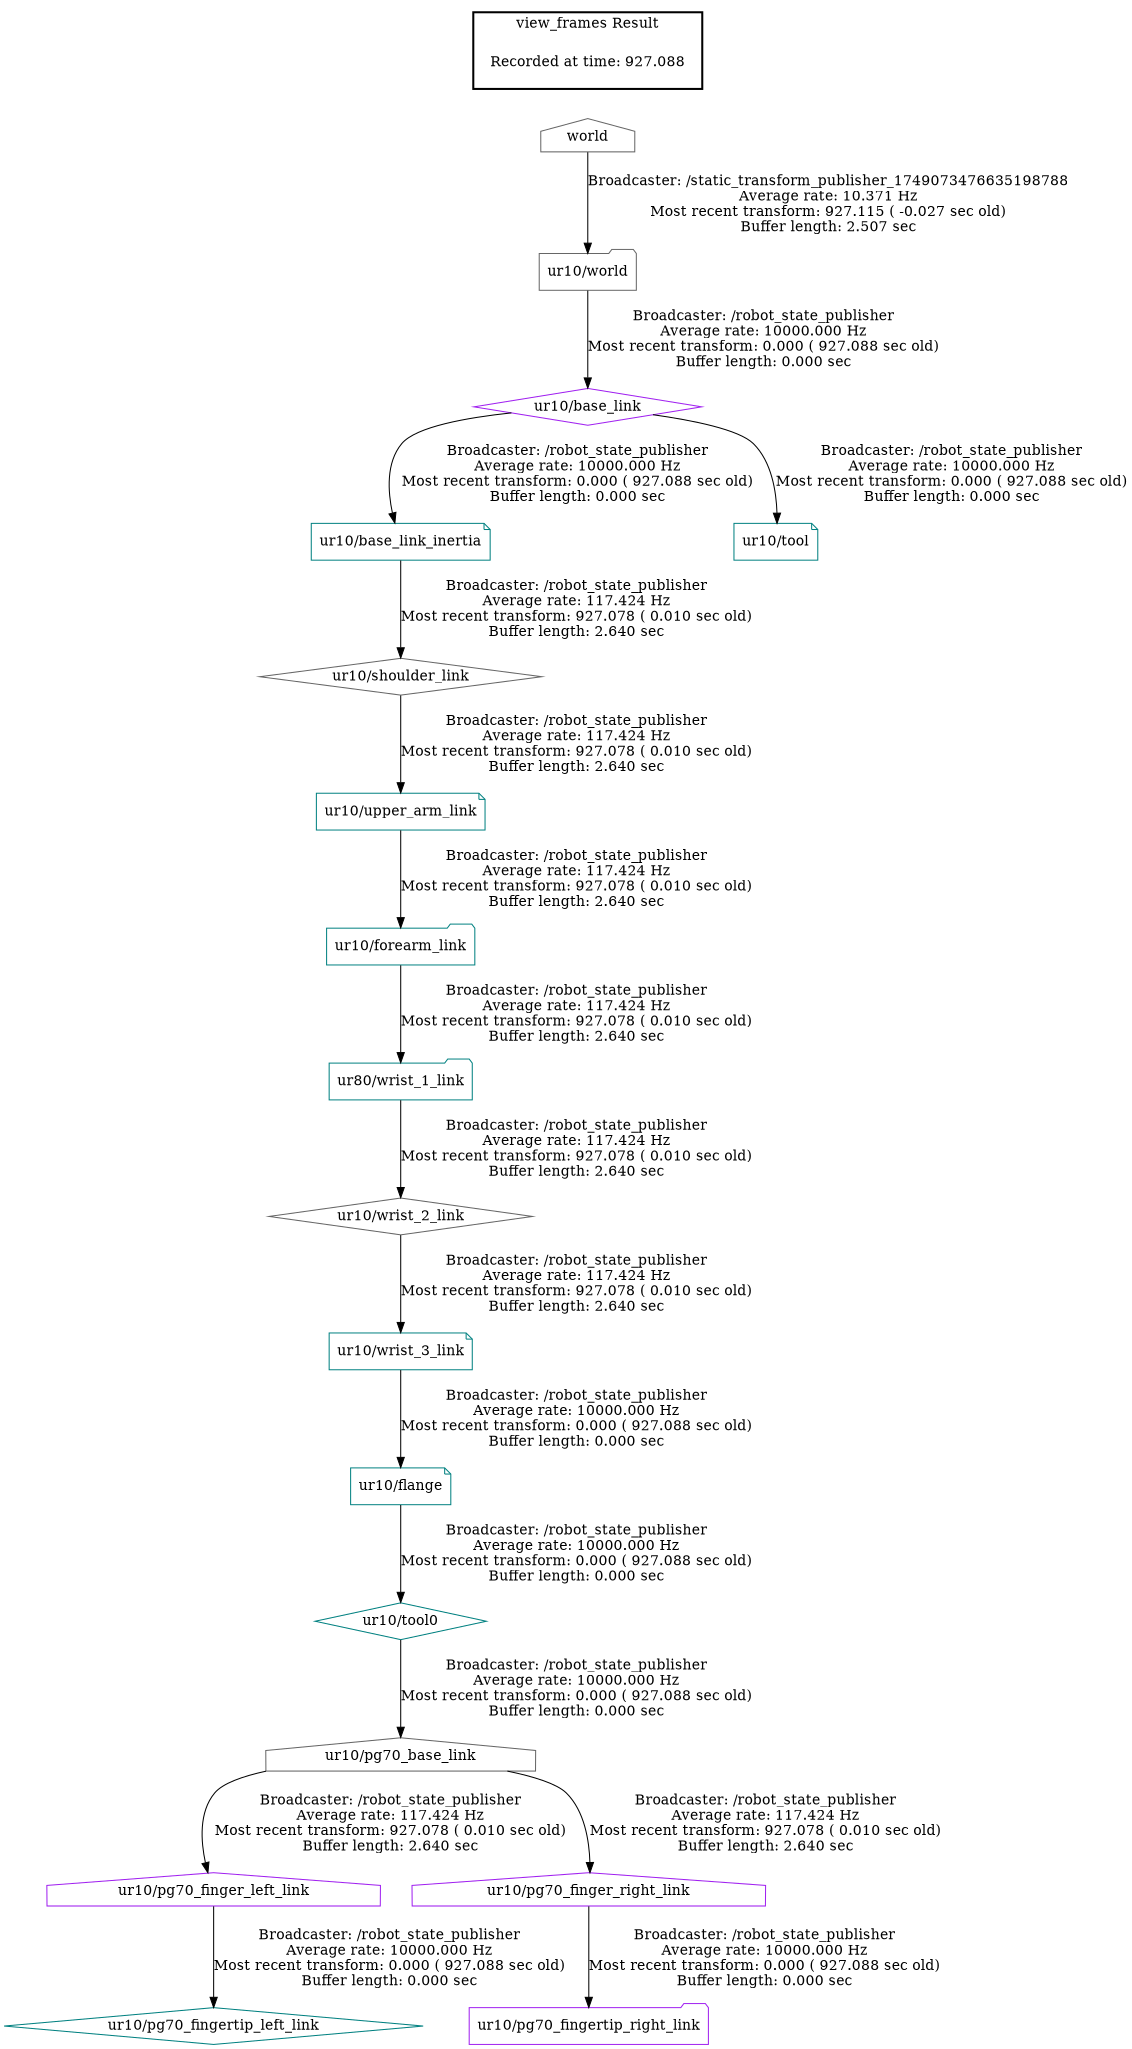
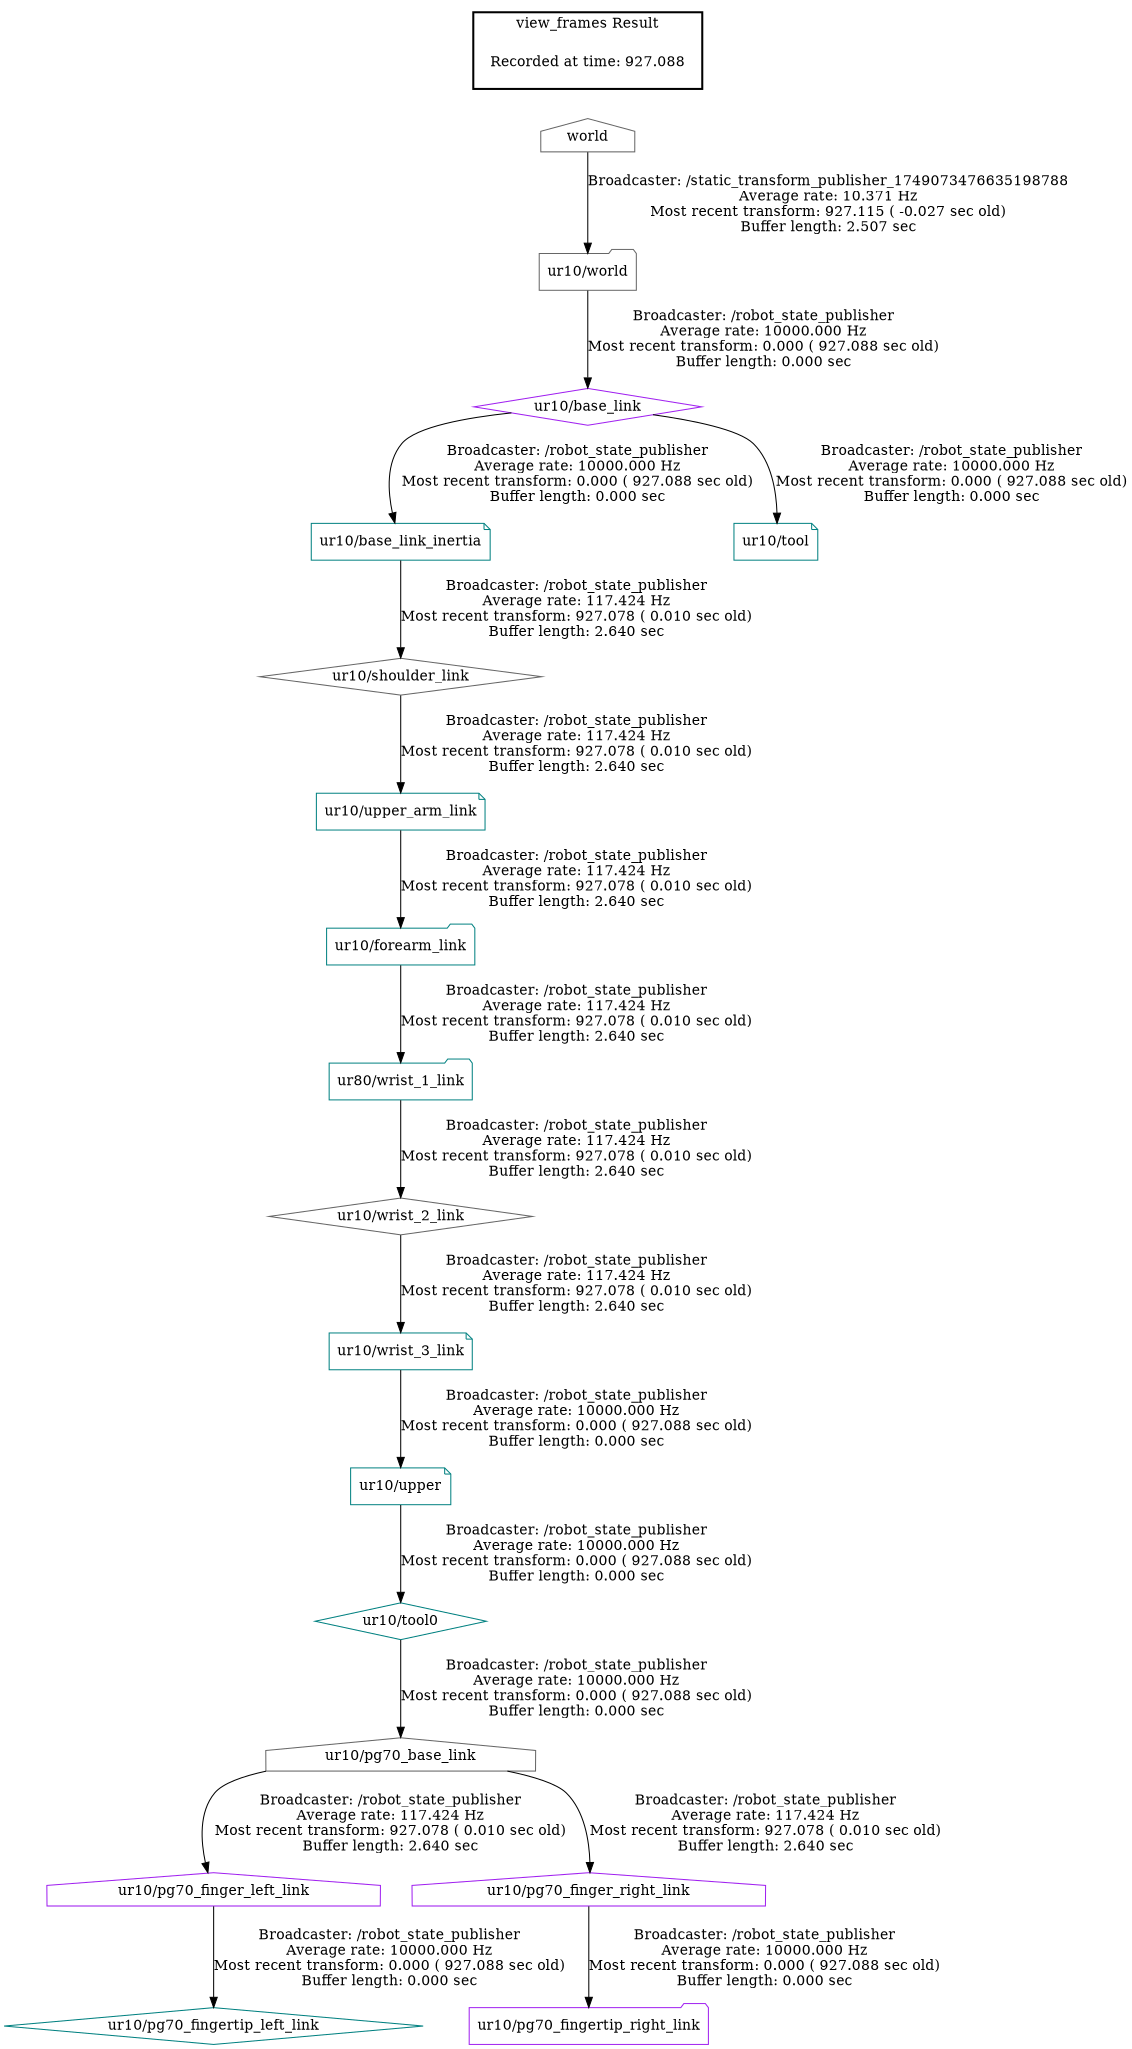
(401, 1486) -> (401, 1486)
